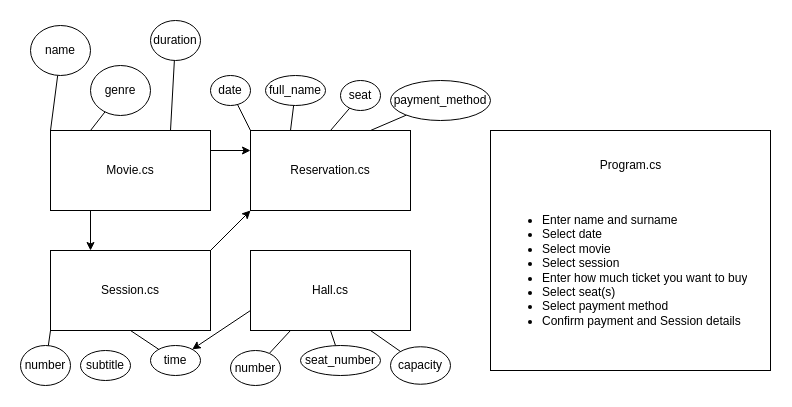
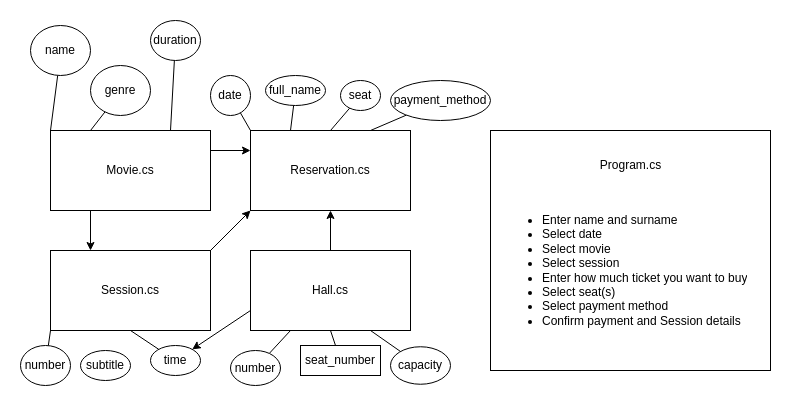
(231, 91) -> (231, 96)
none -> (331, 234)
(341, 361) -> (341, 361)
